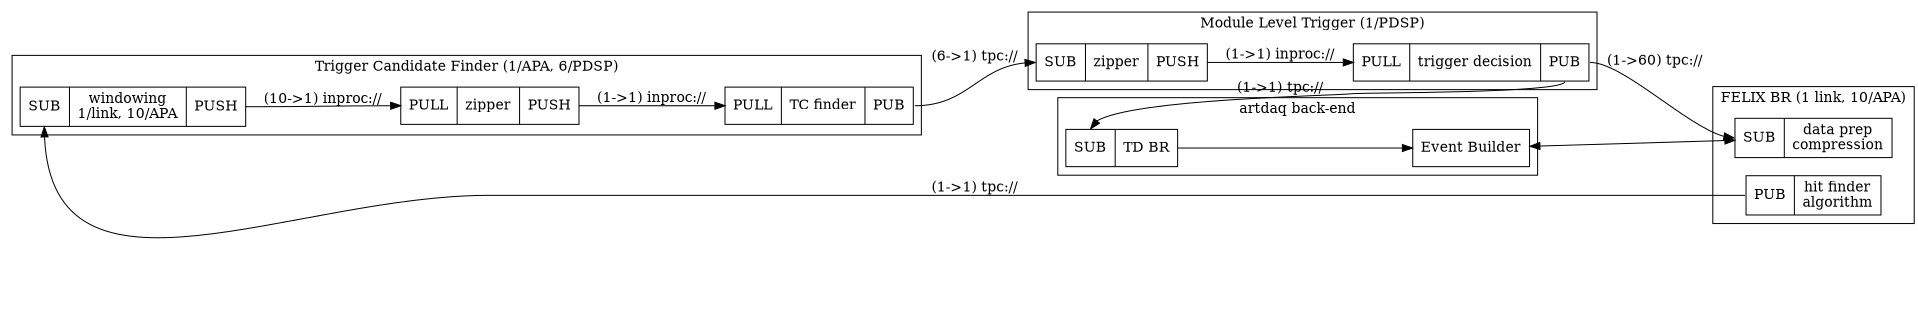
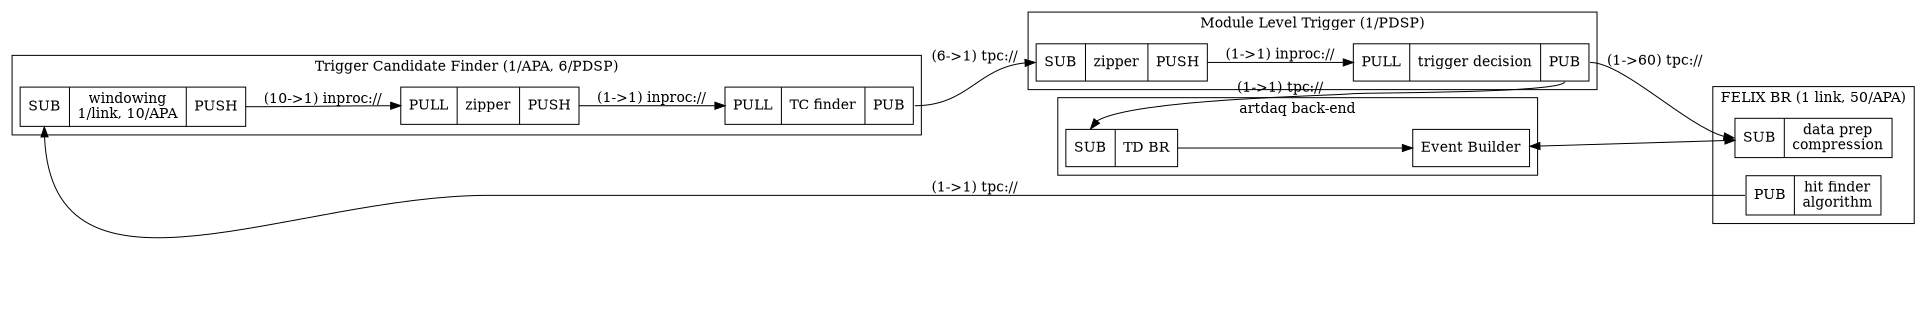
(1814, 98) -> (1814, 98)
